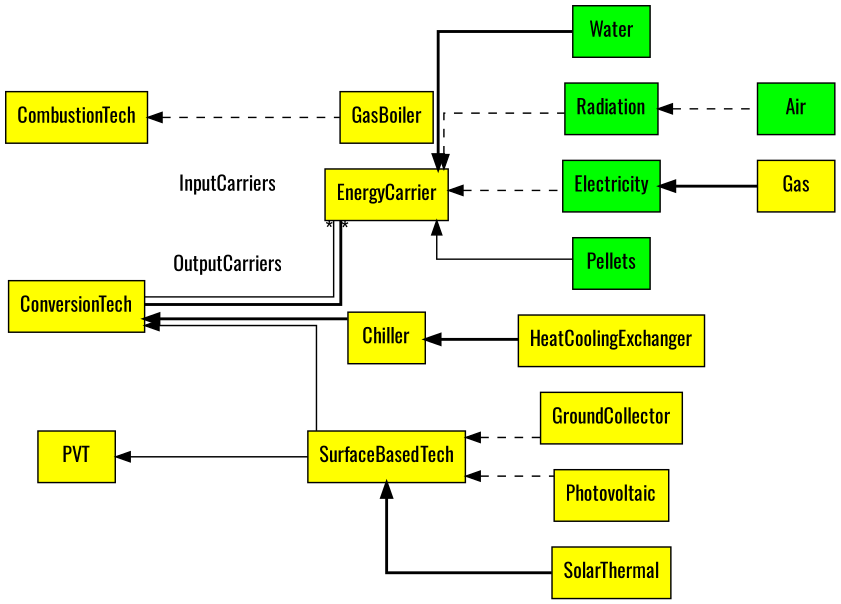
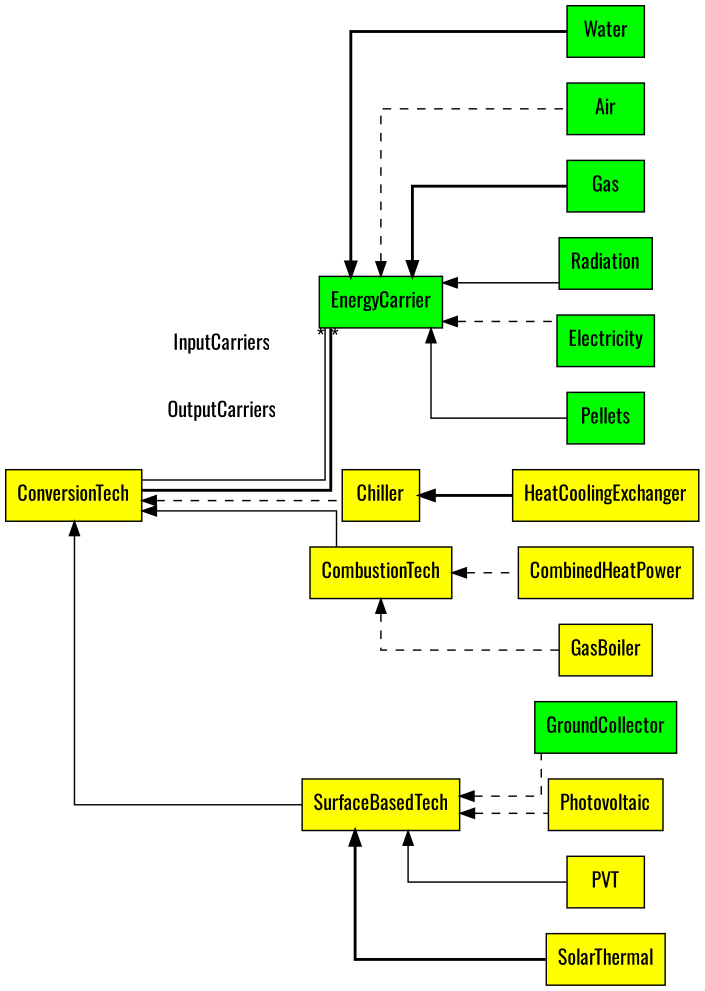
(715, 109) -> (397, 109)
(484, 113) -> (508, 283)
(716, 186) -> (452, 186)
(796, 186) -> (606, 186)
(387, 195) -> (381, 302)
(253, 319) -> (249, 501)
(611, 418) -> (606, 727)
(219, 457) -> (469, 882)
none -> (264, 511)
none -> (606, 573)
